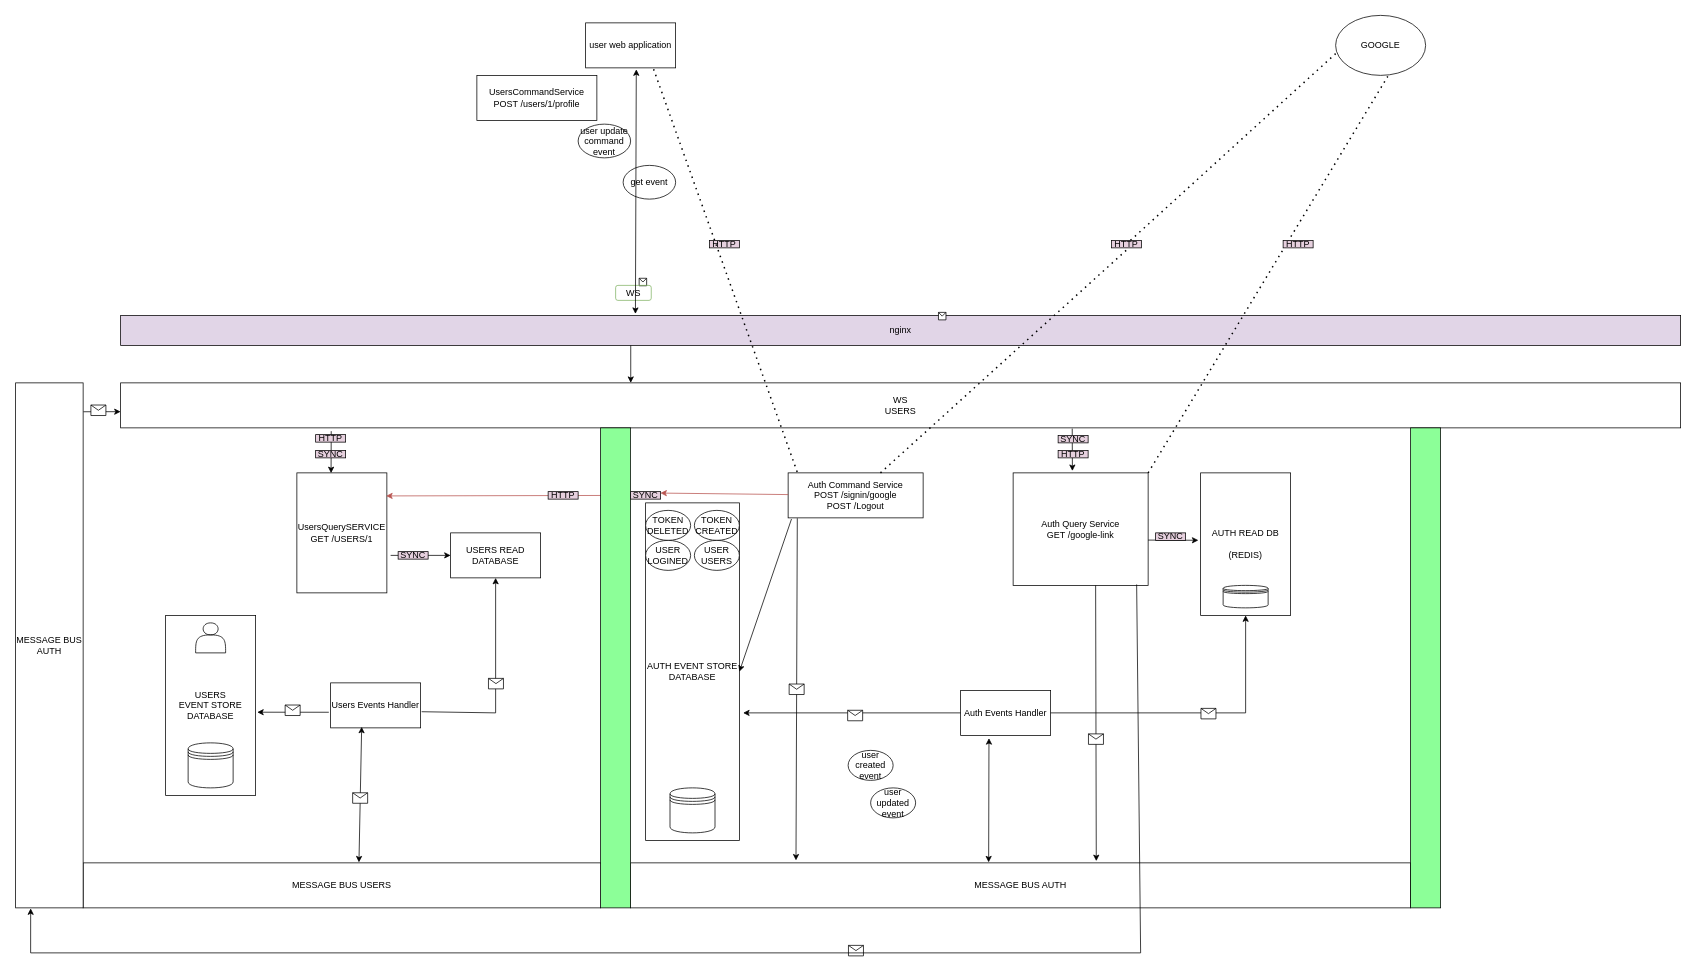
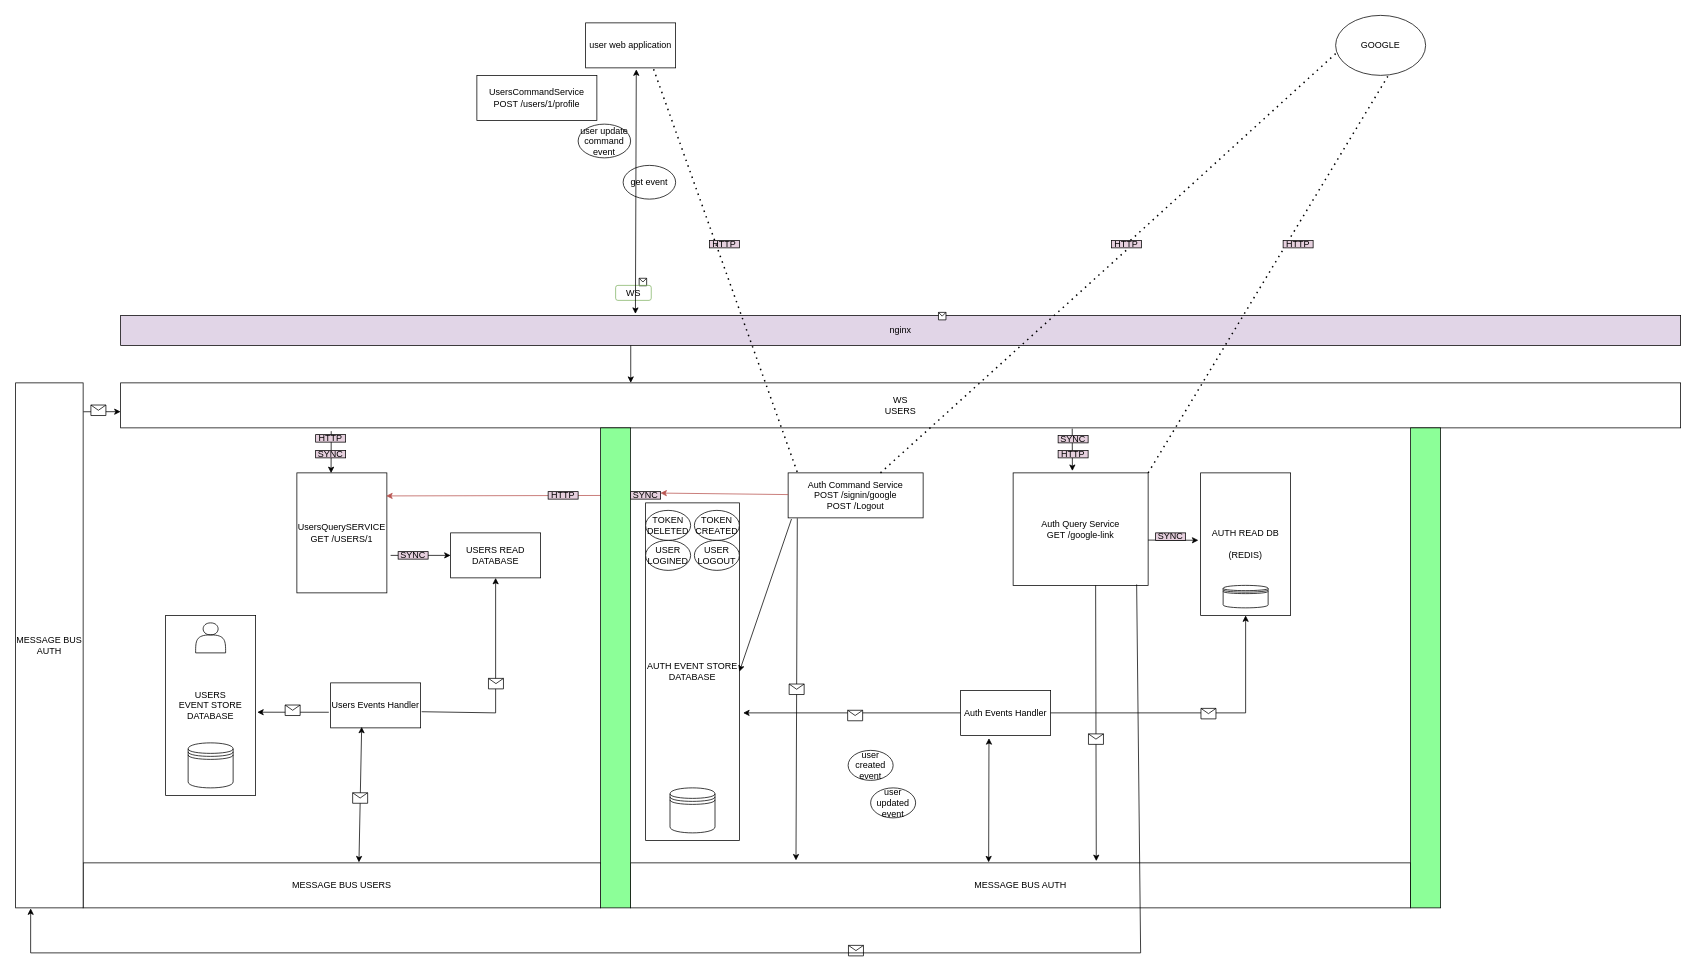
(717, 555) -> (717, 555)
